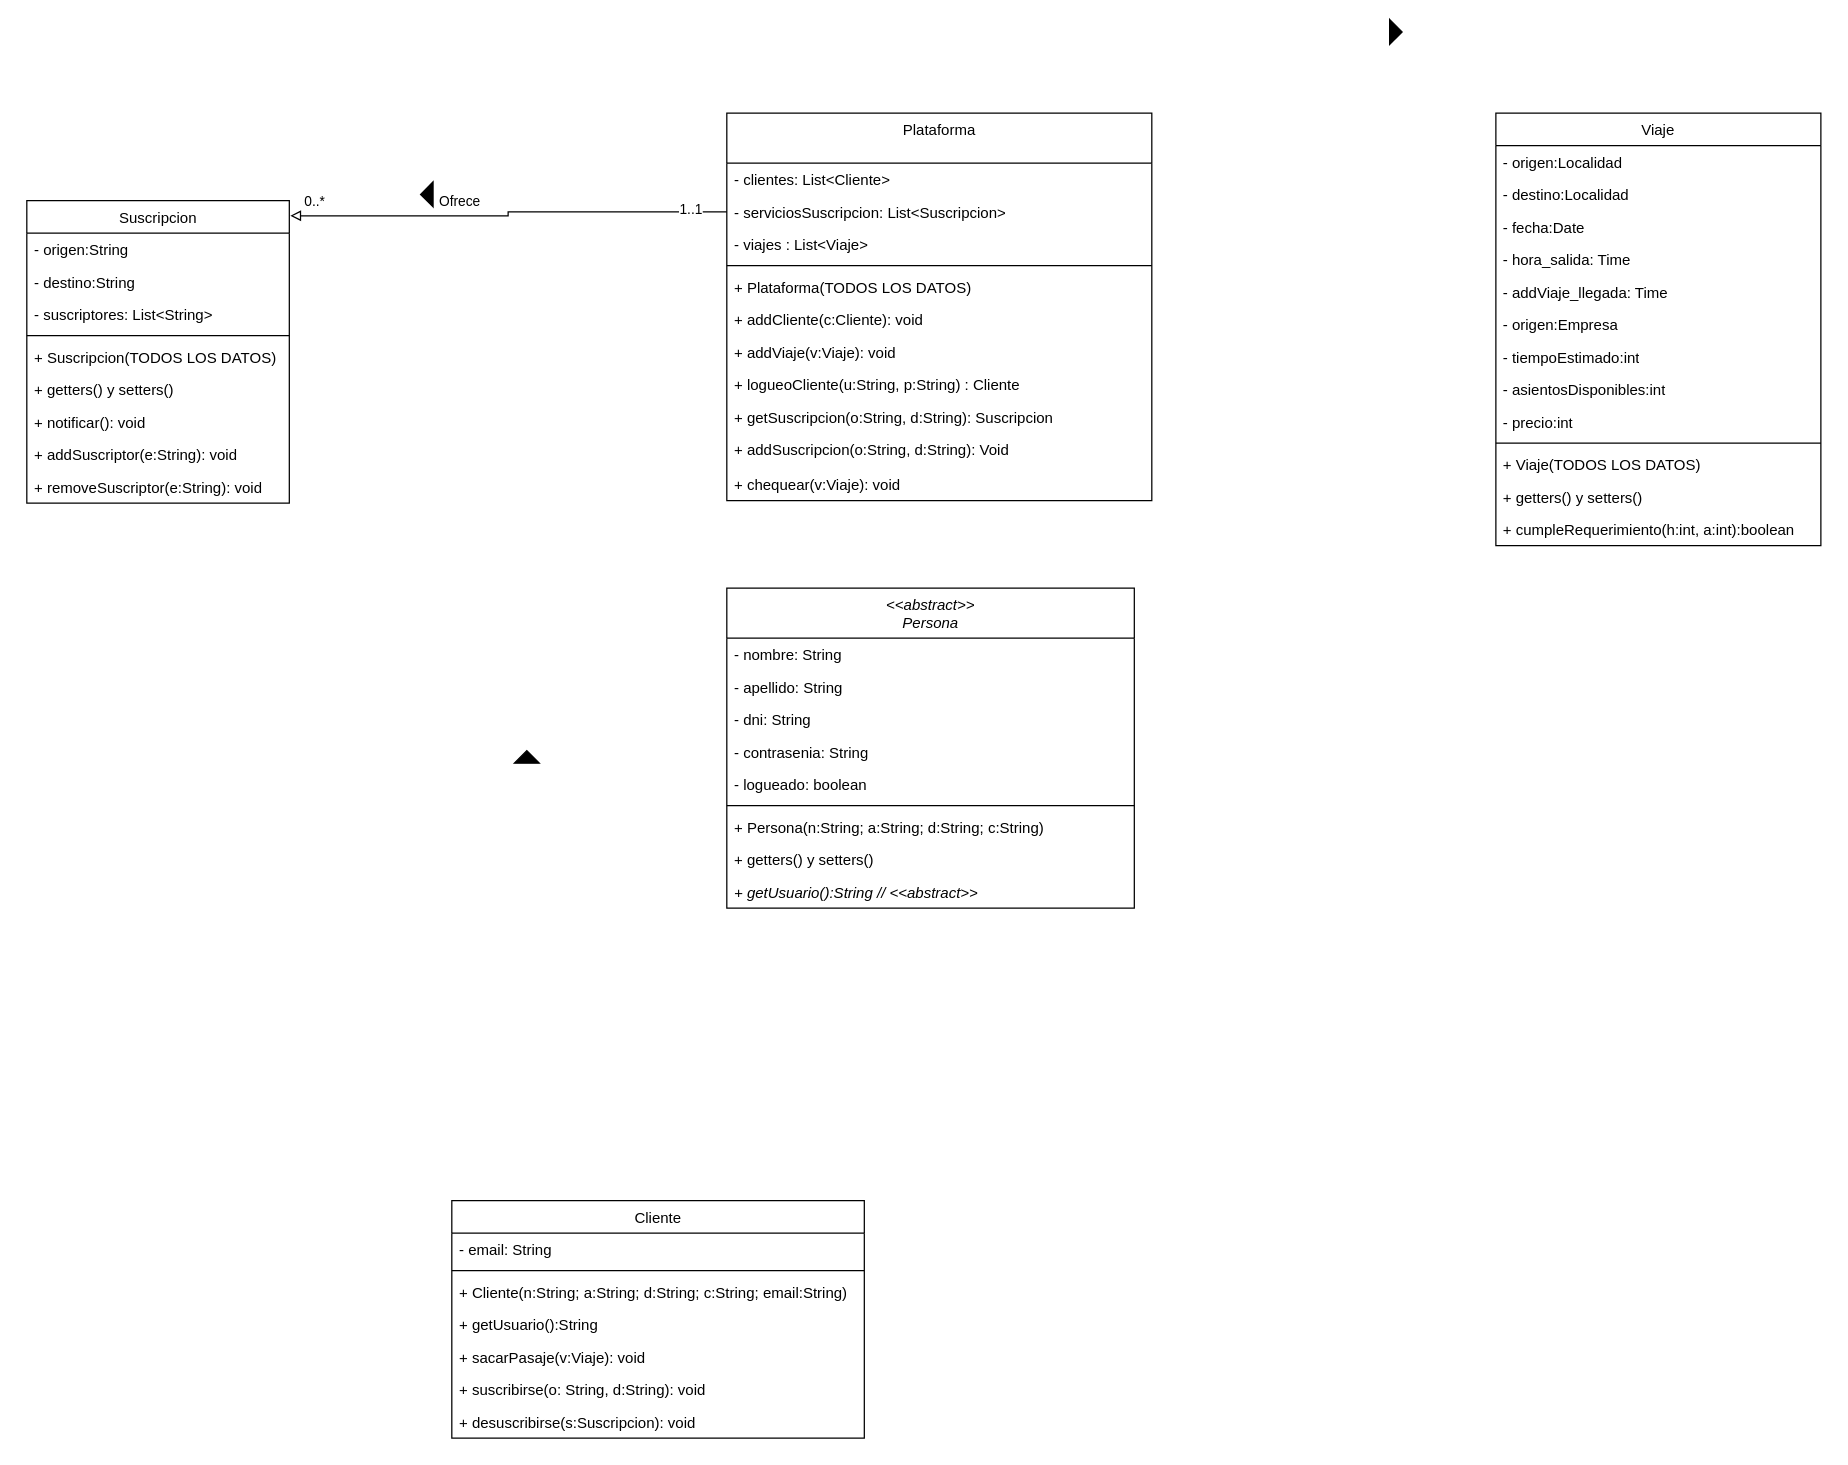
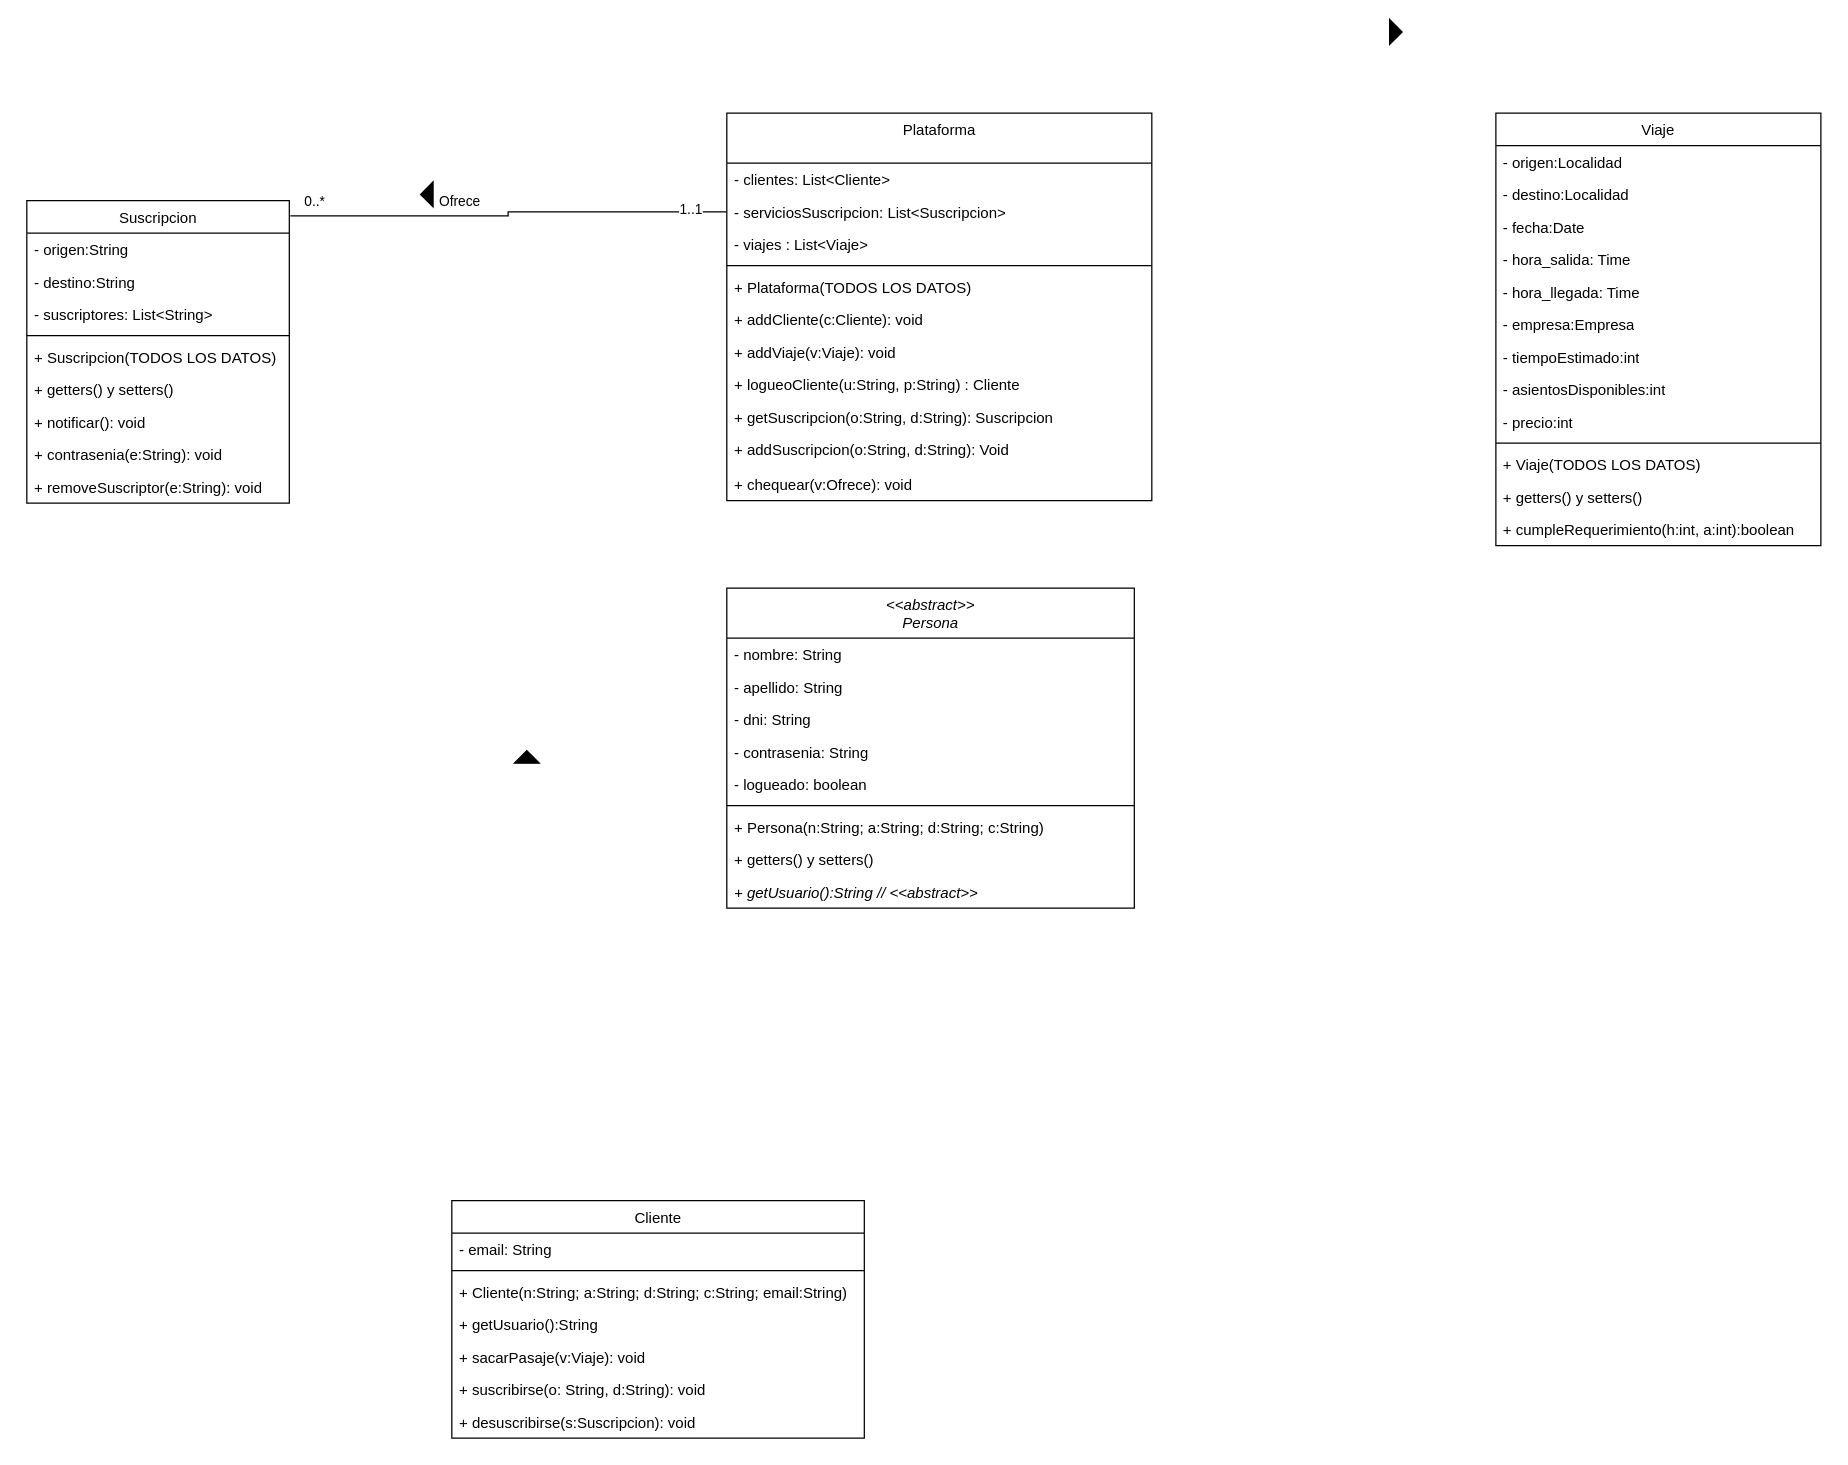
(301, 216) -> (297, 216)
(1590, 293) -> (1575, 293)
(1564, 326) -> (1571, 326)
(151, 456) -> (143, 456)
(828, 486) -> (834, 486)
